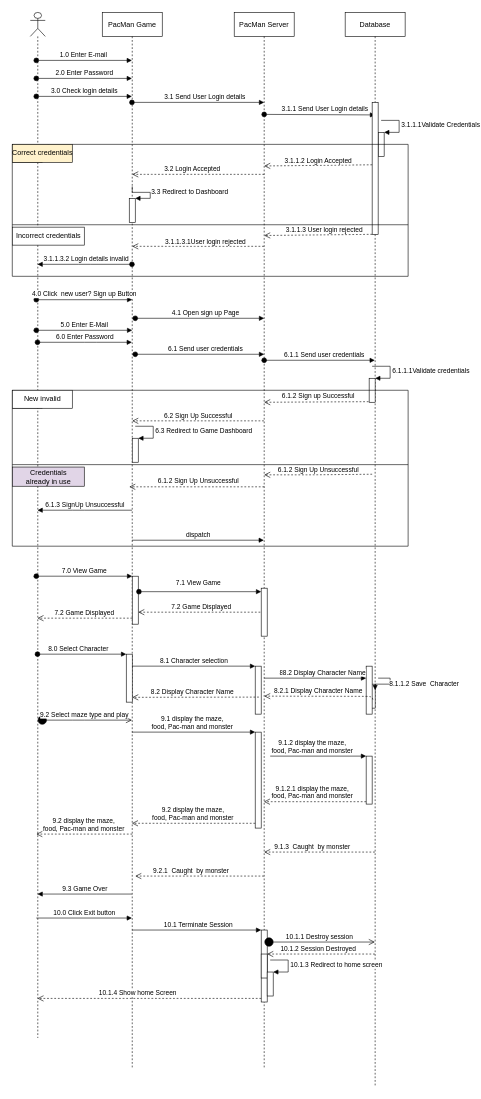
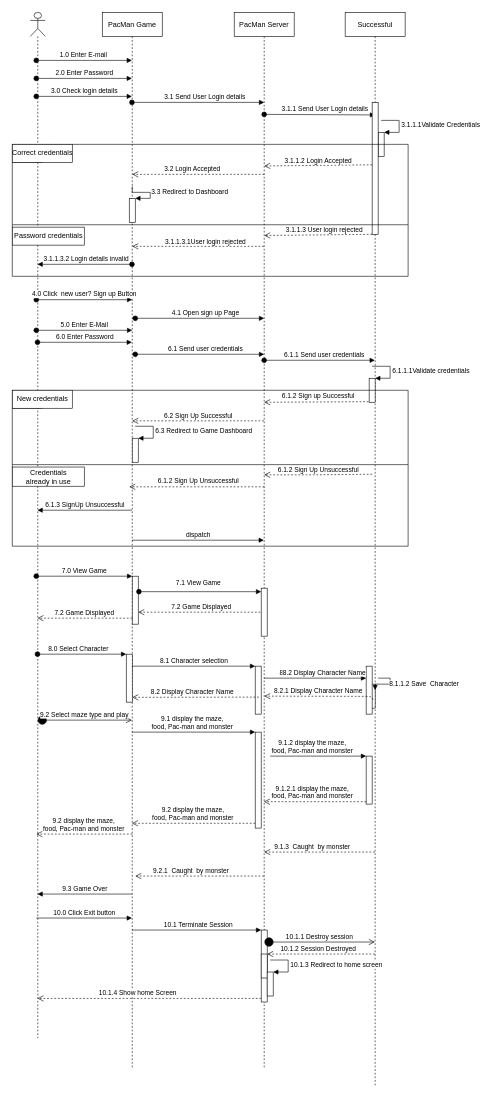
(375, 24) -> (375, 24)
(42, 153) -> (42, 153)
(49, 236) -> (49, 236)
(43, 399) -> (43, 399)
(48, 477) -> (48, 477)
